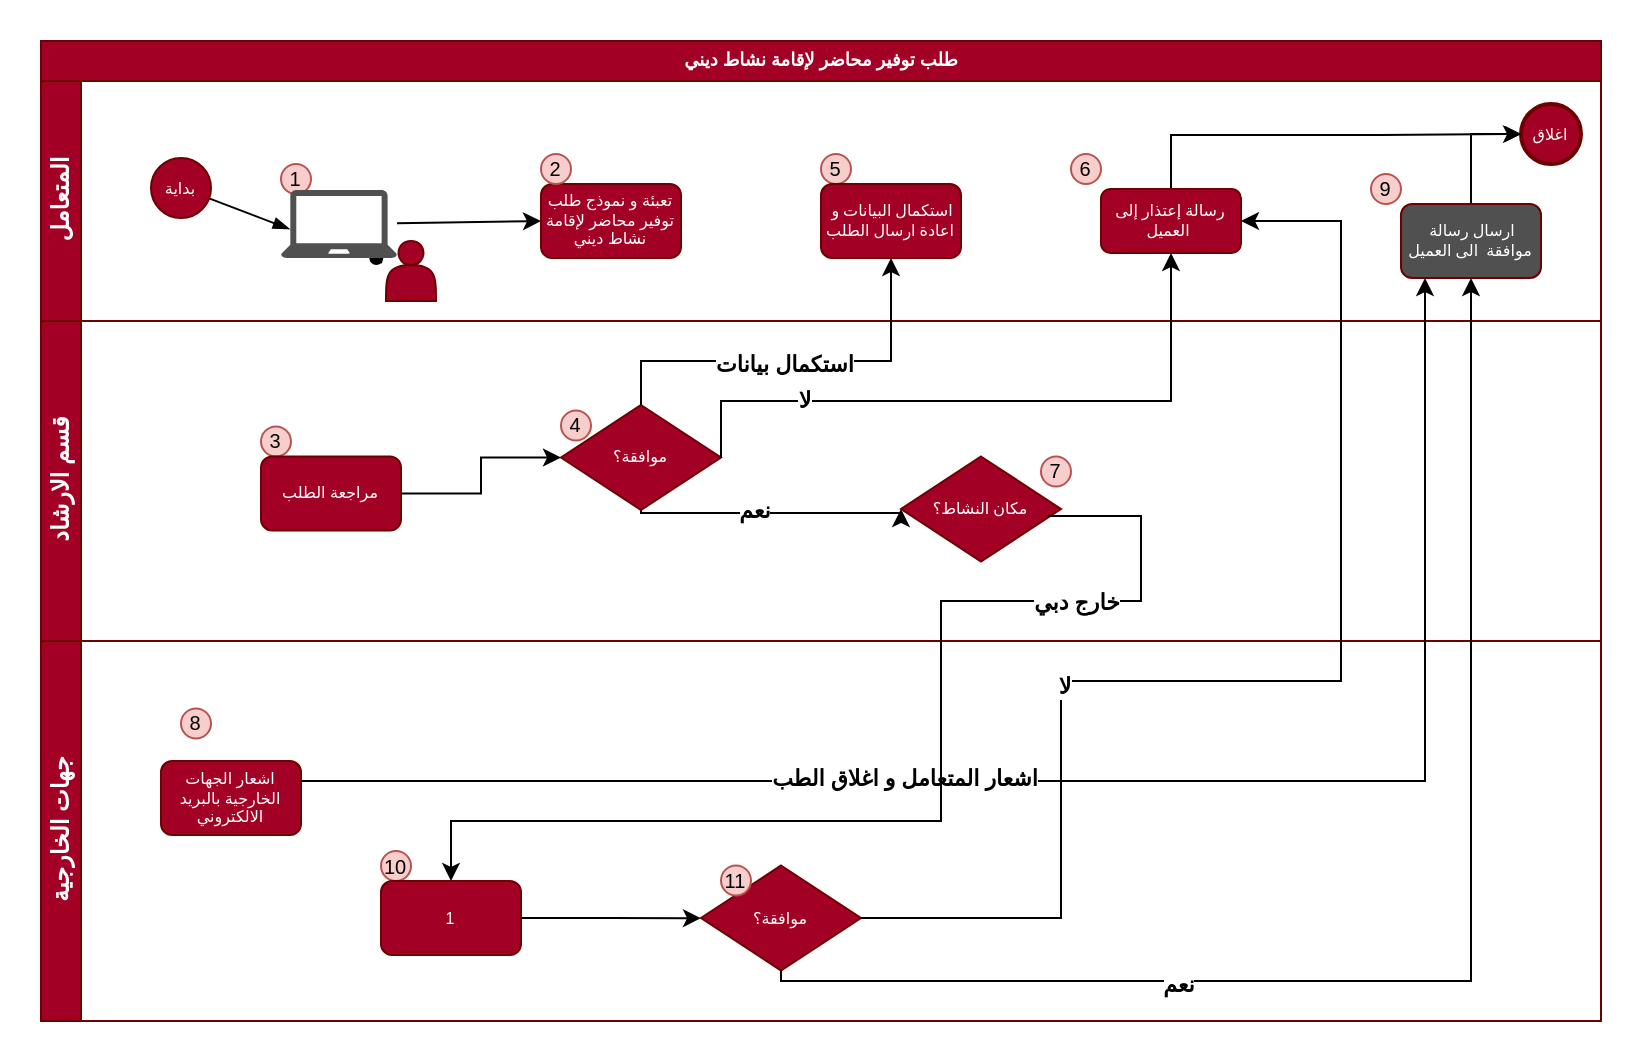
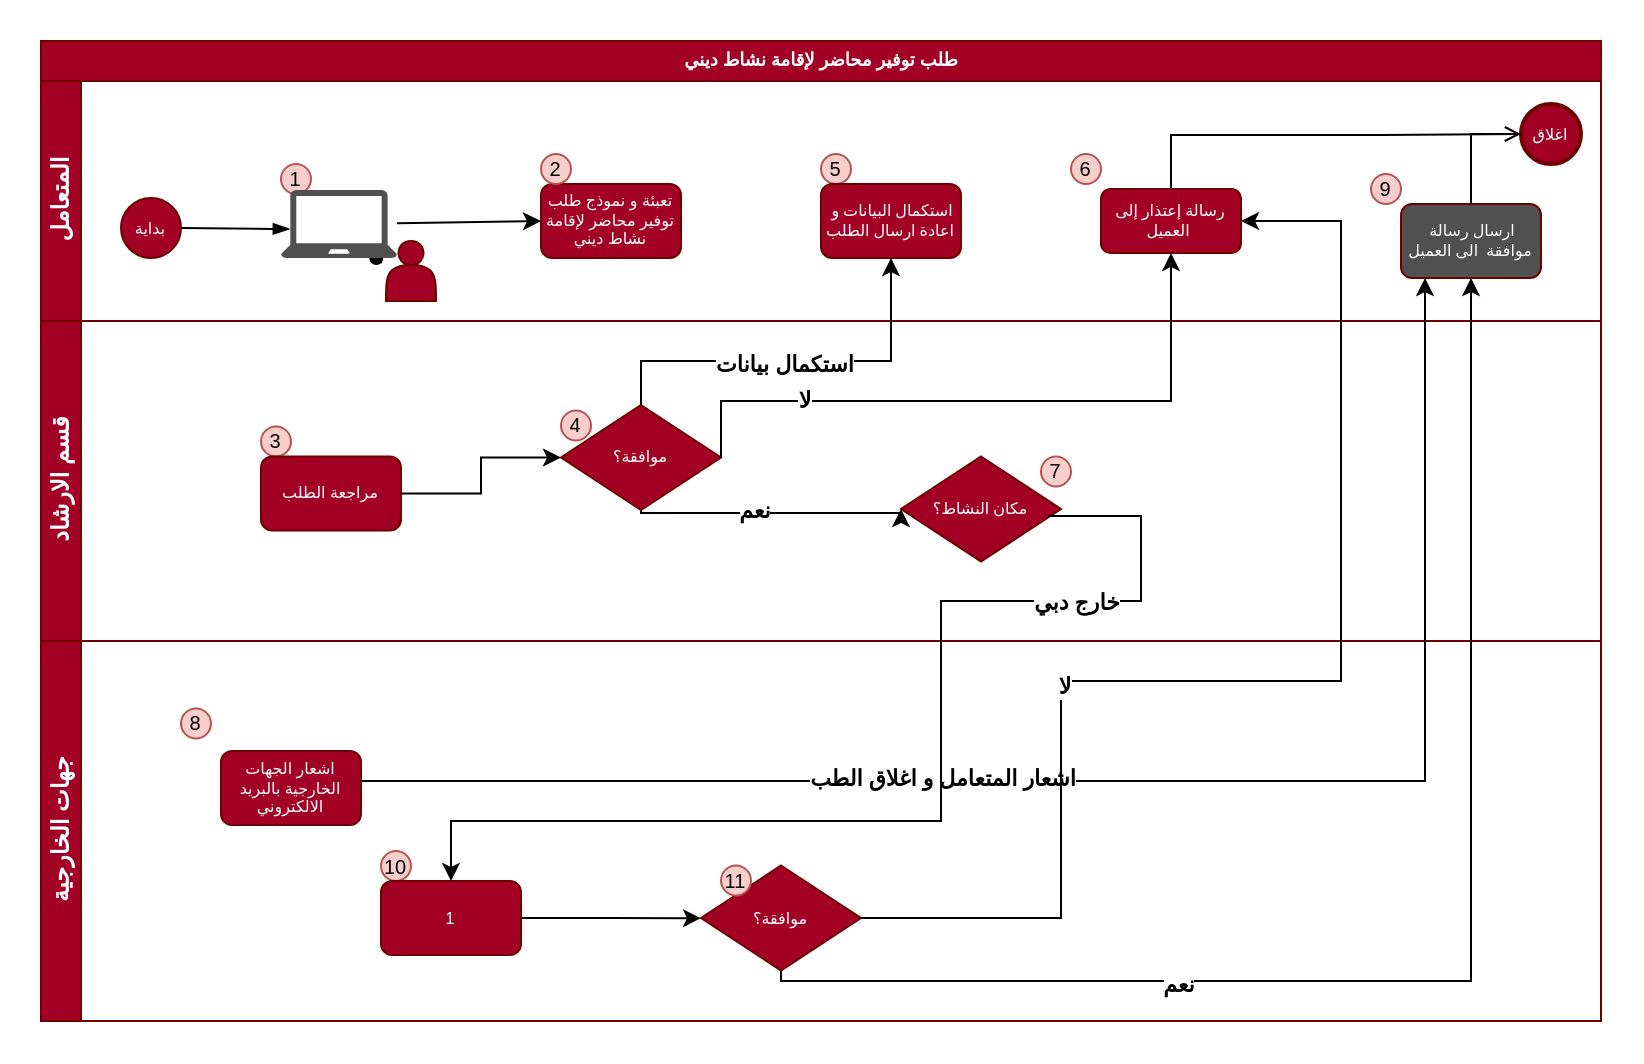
(1467, 134) -> (1519, 134)
(181, 188) -> (151, 228)
(231, 798) -> (291, 788)
